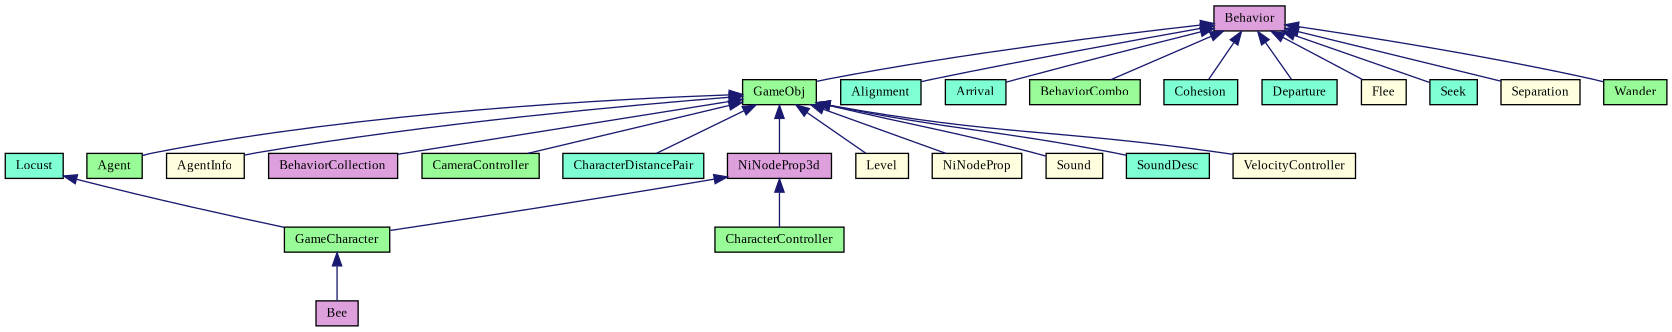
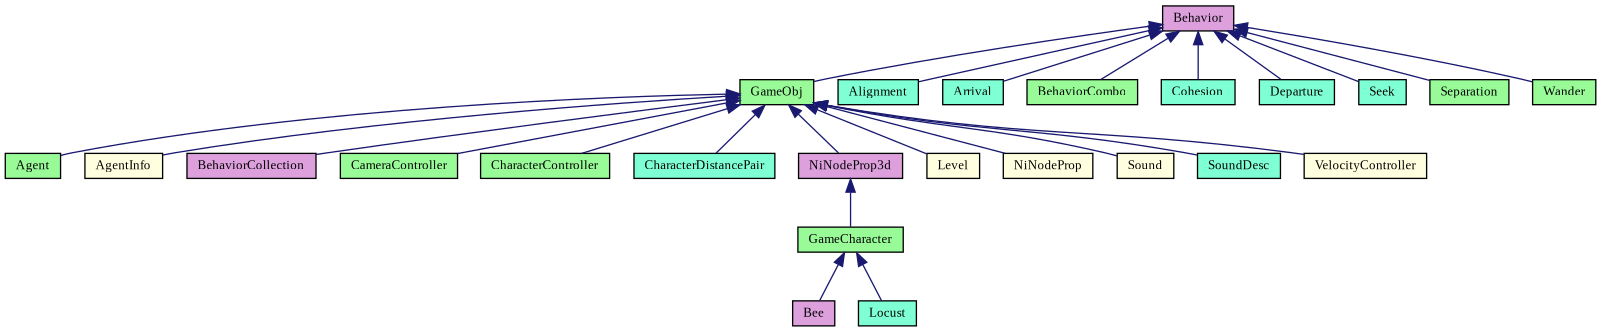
(1384, 92) -> none
(1540, 92) -> (1469, 92)
(180, 204) -> (872, 283)
(779, 210) -> (654, 131)
